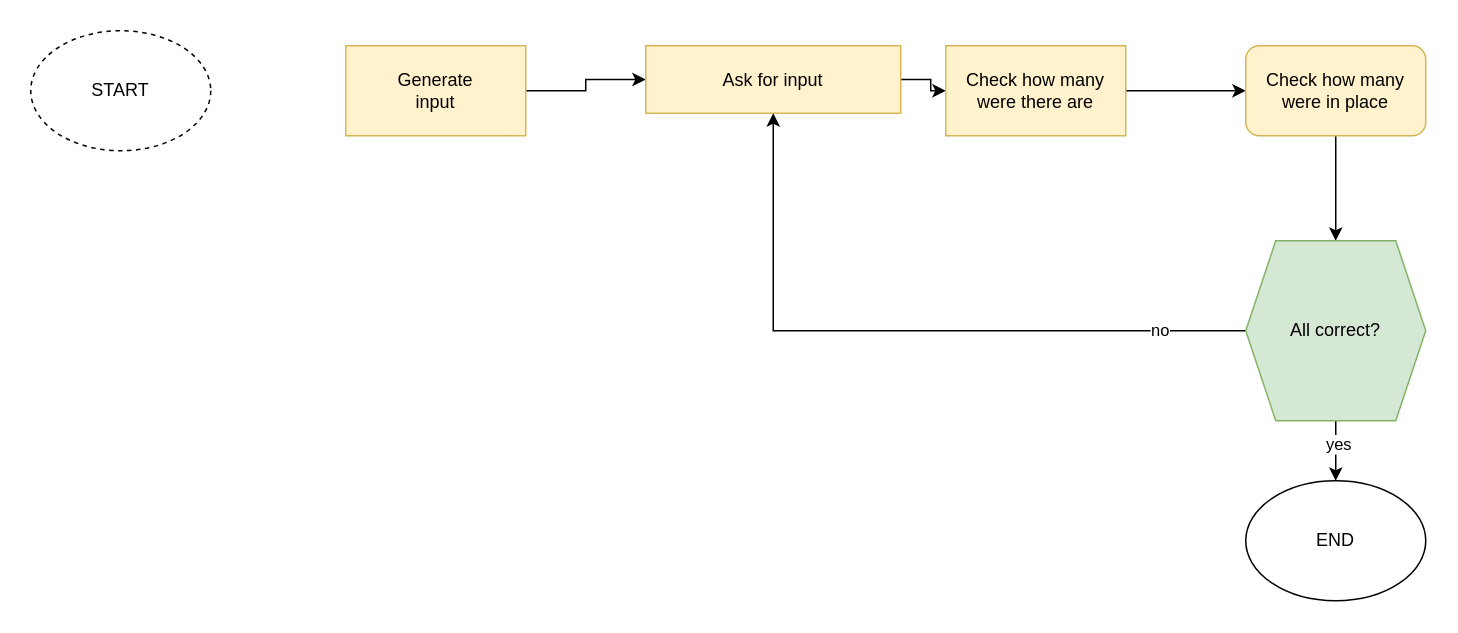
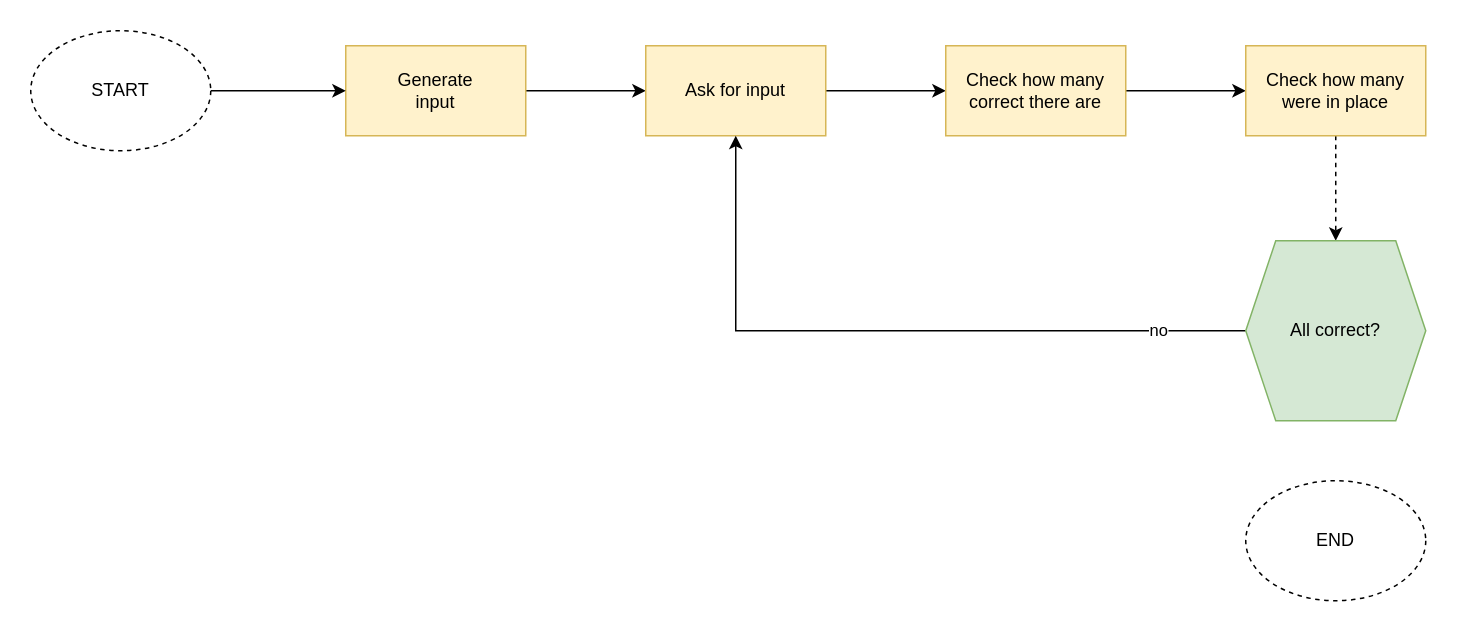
(773, 80) -> (736, 91)
none -> (273, 91)
(1036, 91) -> (1036, 91)
(1336, 91) -> (1336, 91)
(1336, 182) -> (1336, 182)
(1336, 446) -> none
(1336, 541) -> (1336, 541)
